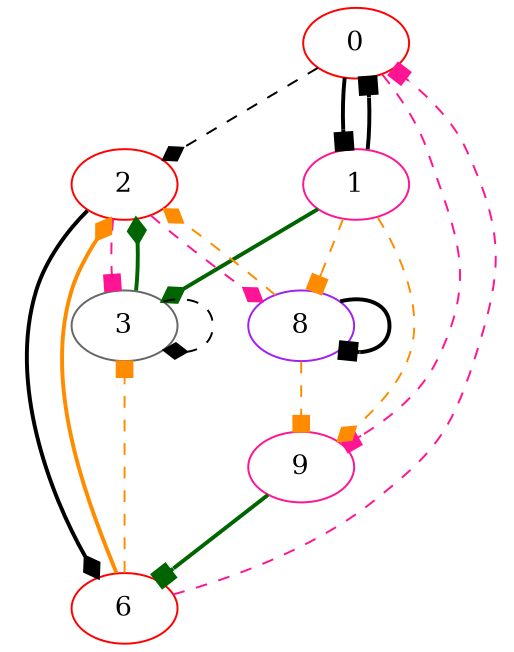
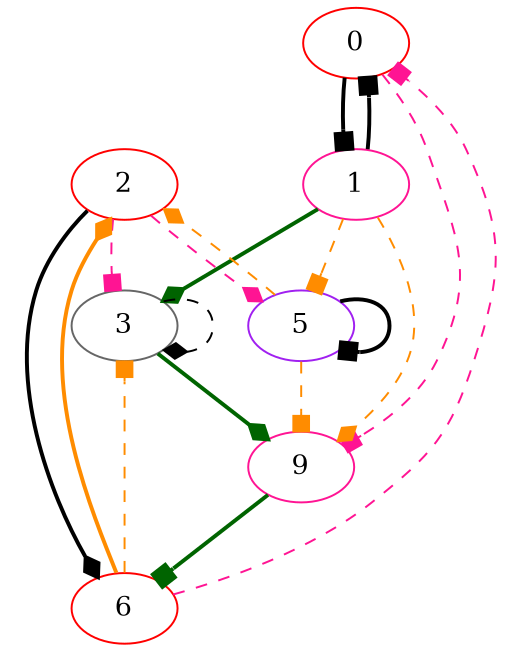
(251, 108) -> none
(138, 267) -> (203, 389)
(301, 326) -> (301, 326)
